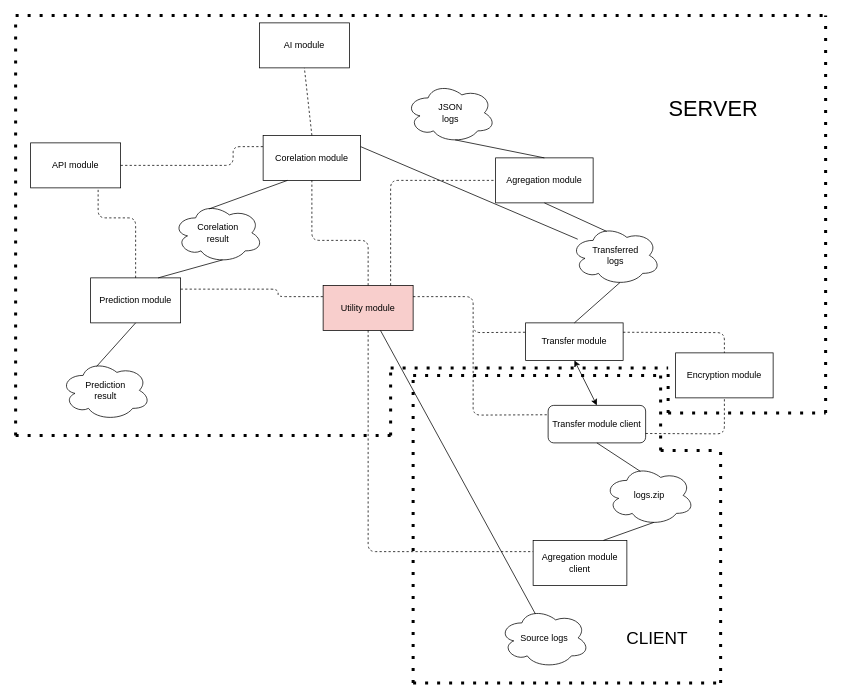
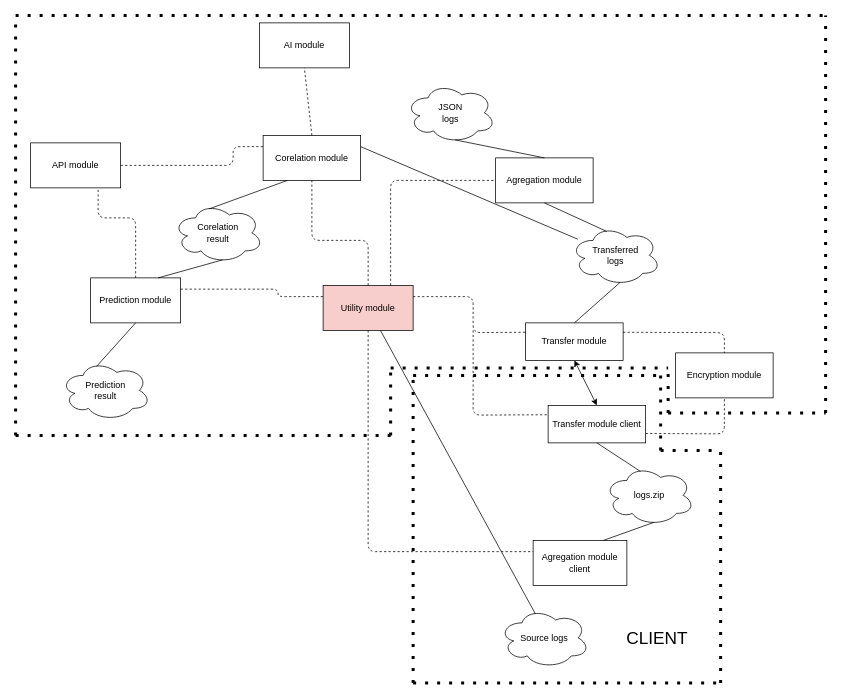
(713, 109) -> none
(597, 424) -> (597, 424)
